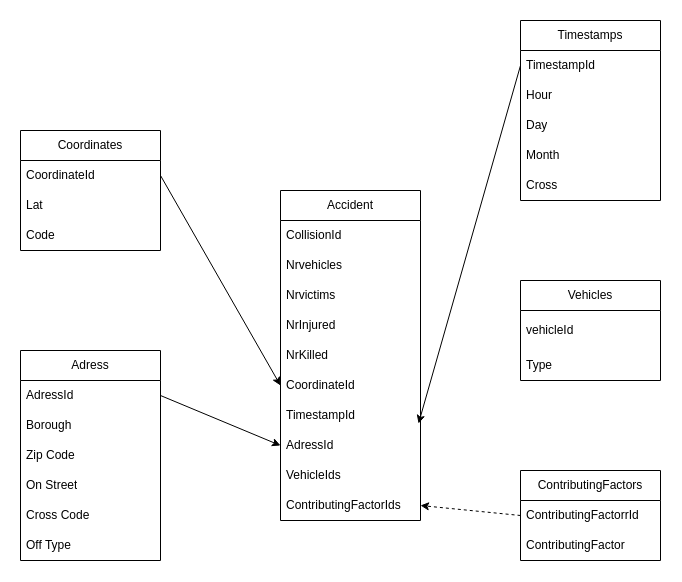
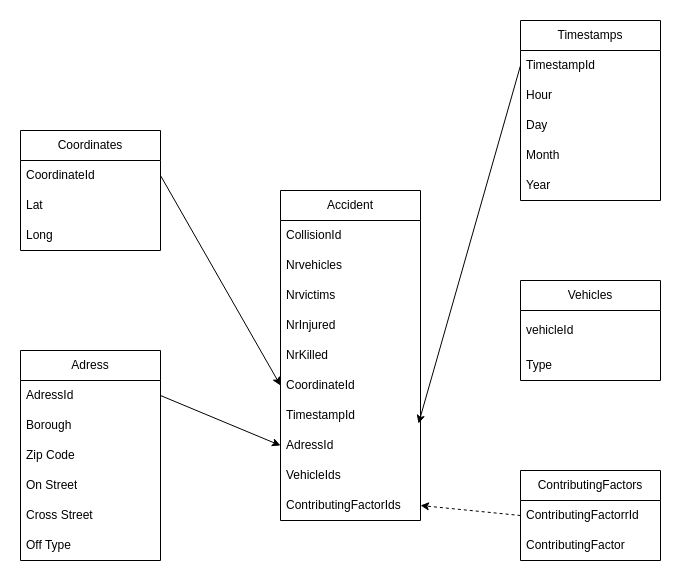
(543, 186) -> (540, 186)
(40, 236) -> (40, 236)
(59, 516) -> (65, 516)
